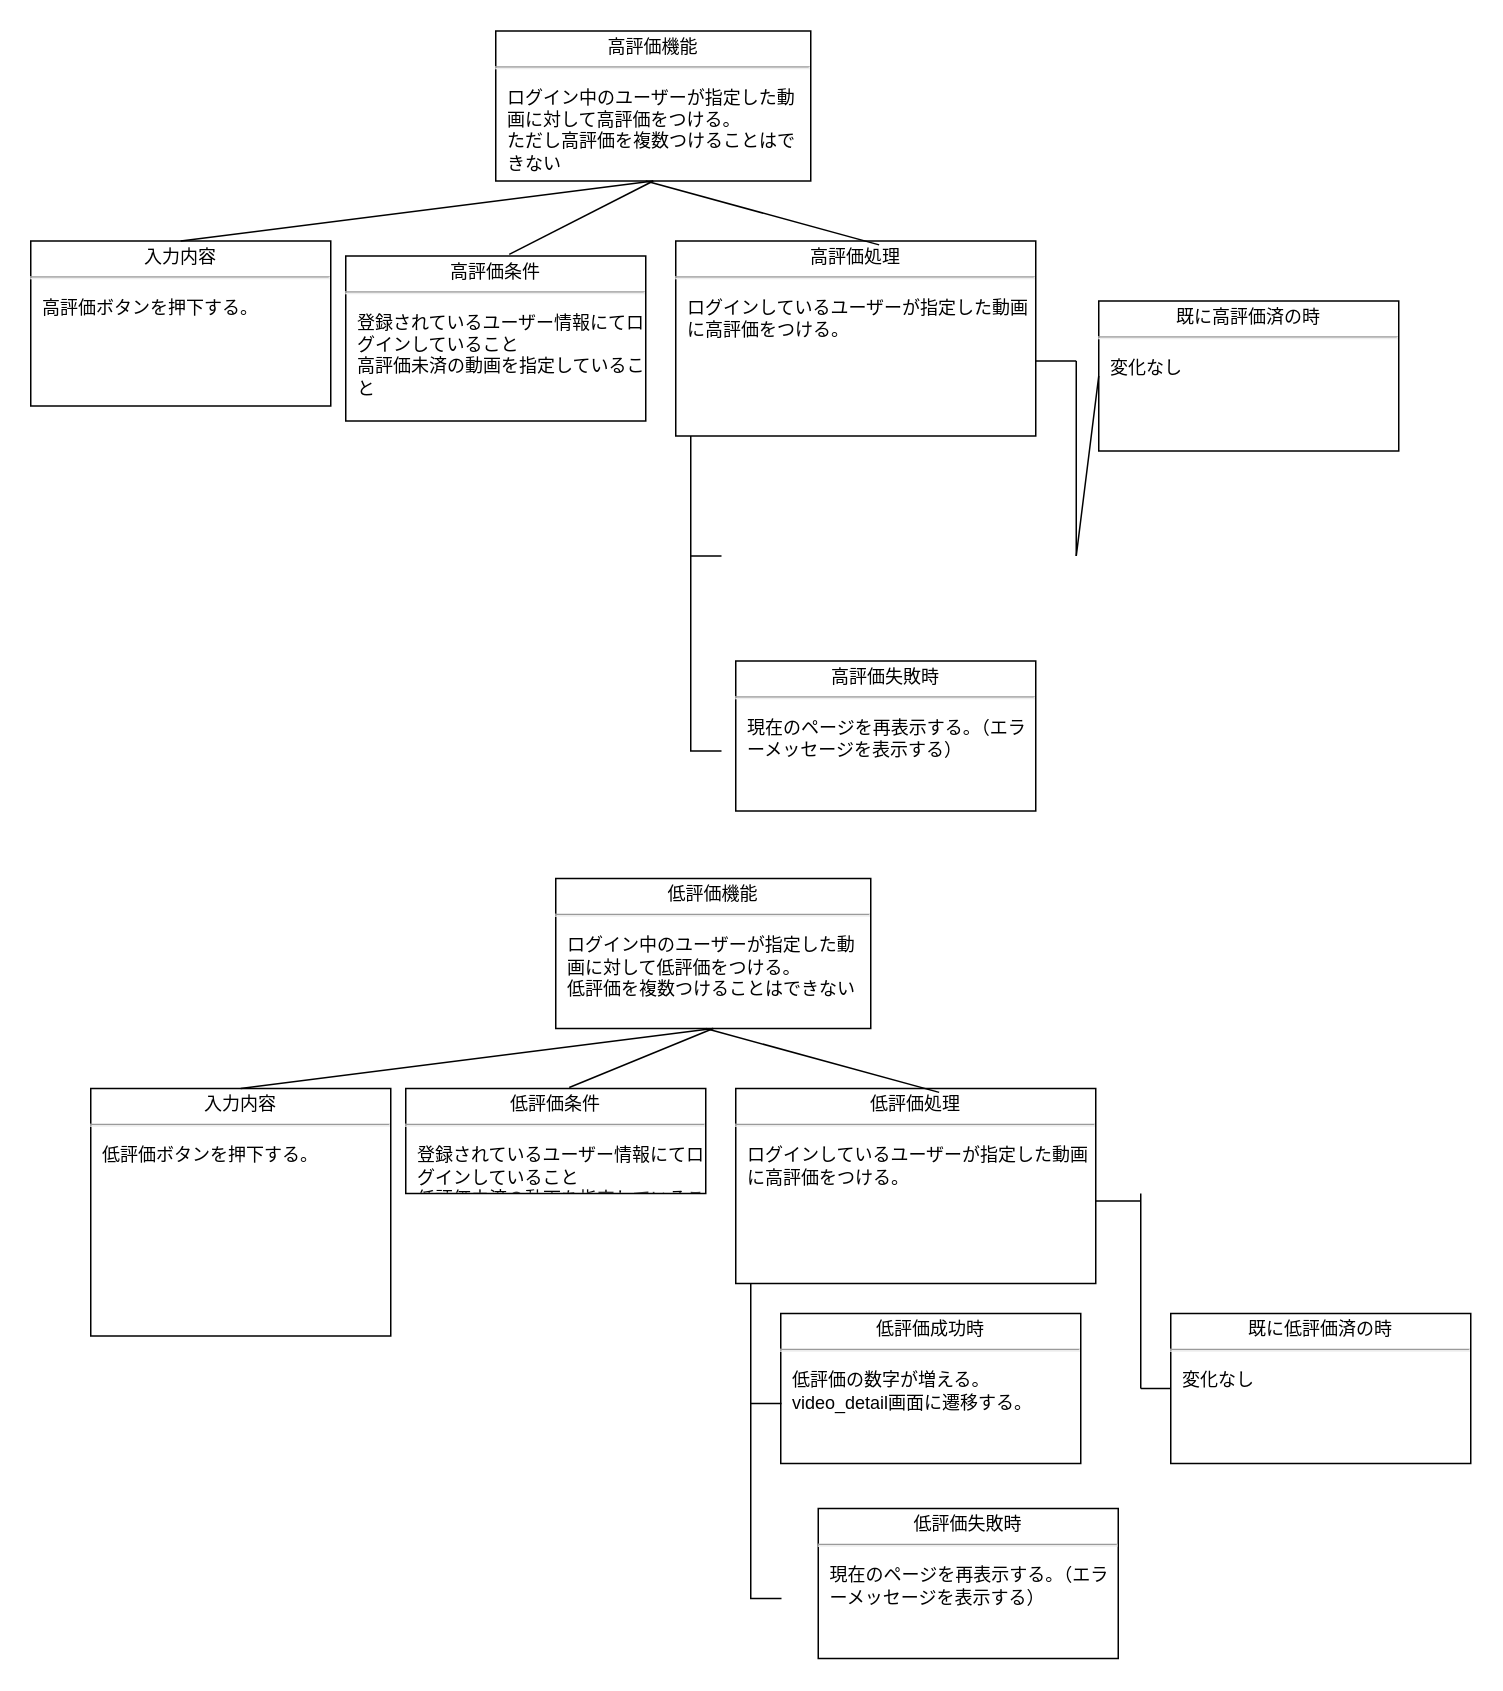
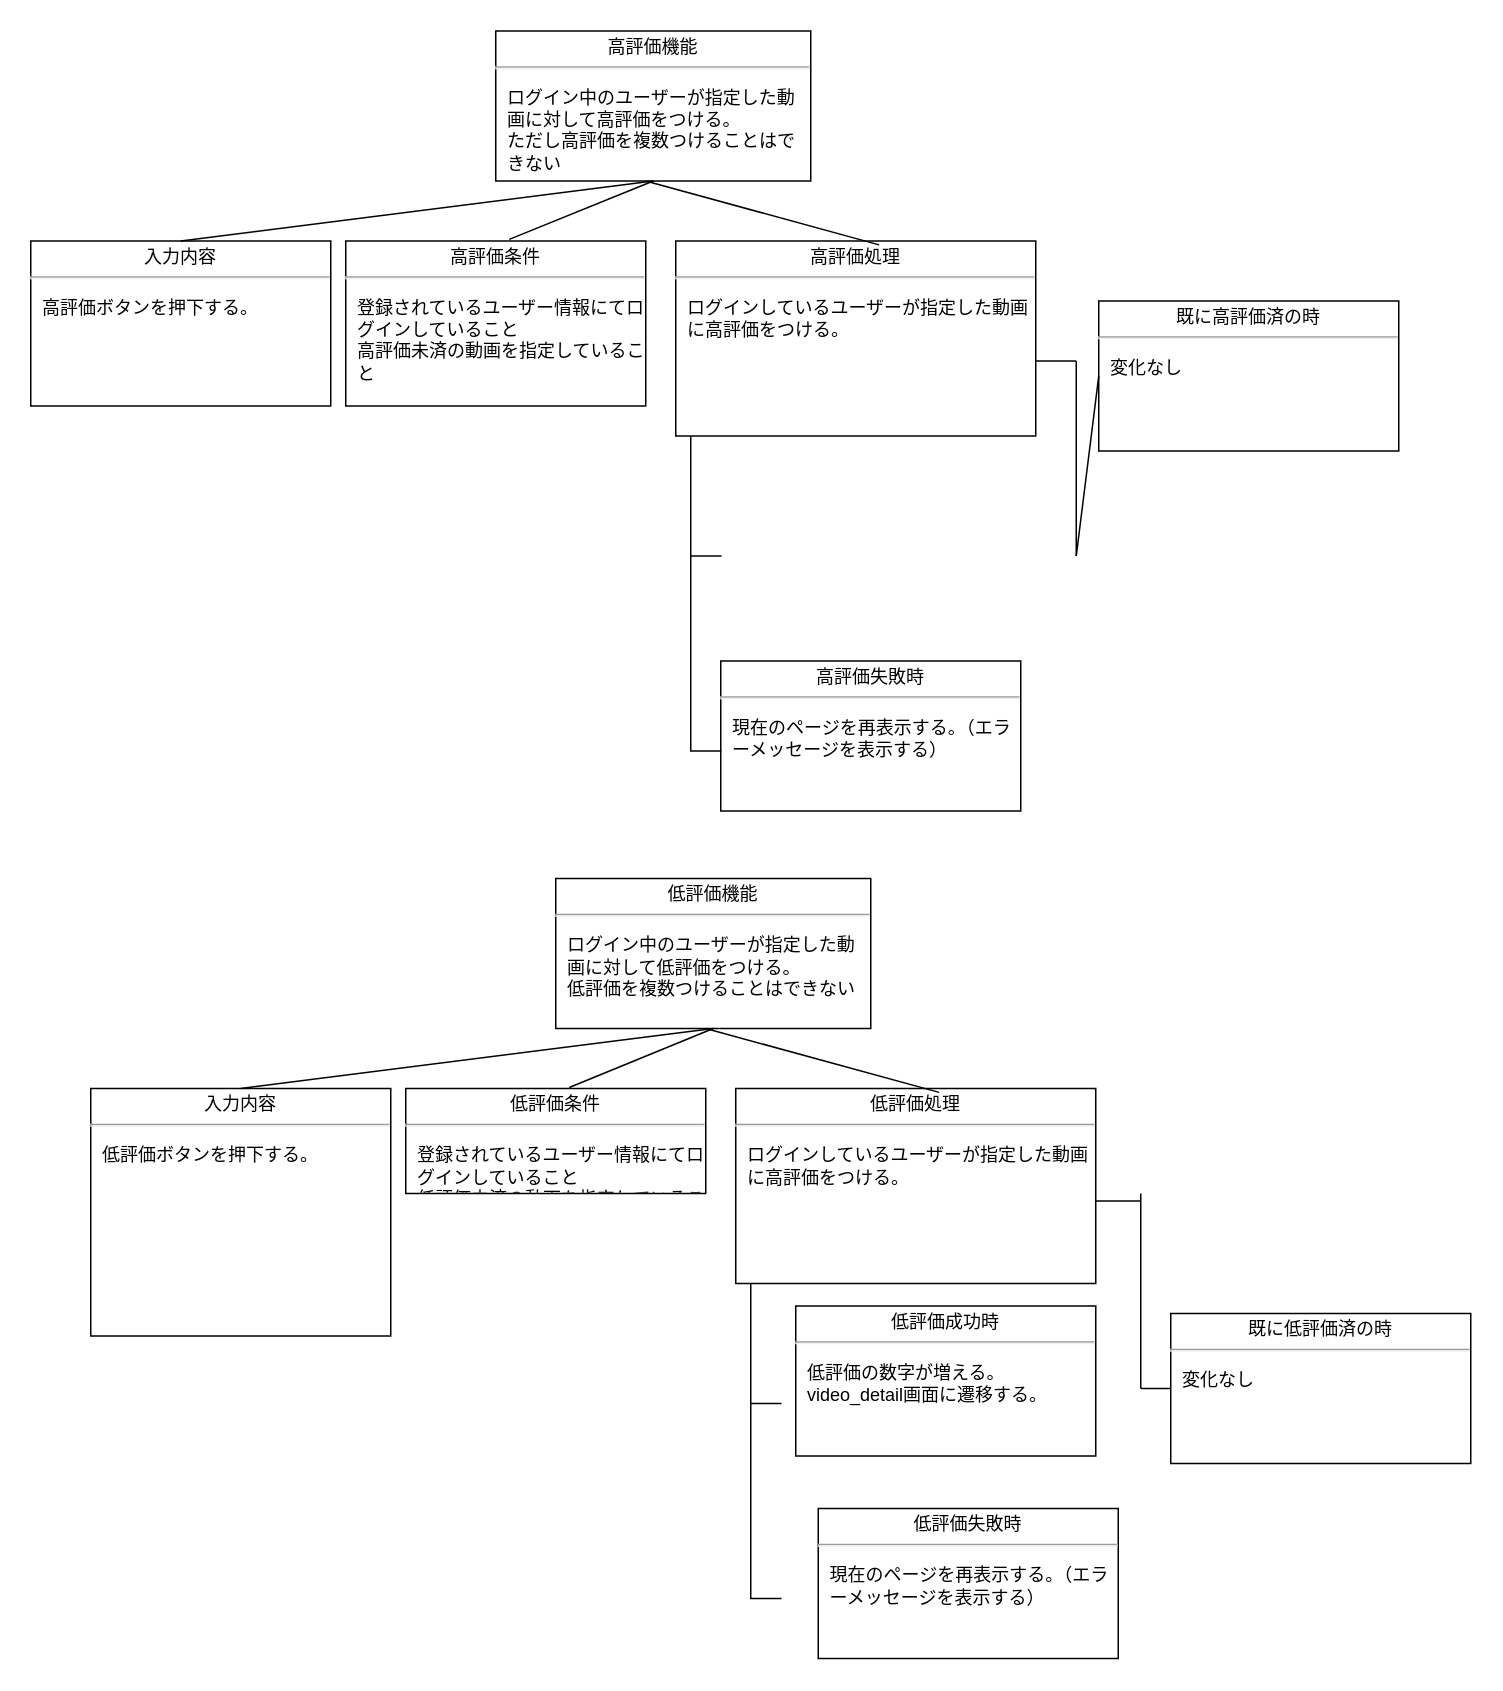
(496, 338) -> (496, 323)
(886, 736) -> (871, 736)
(931, 1388) -> (946, 1381)
